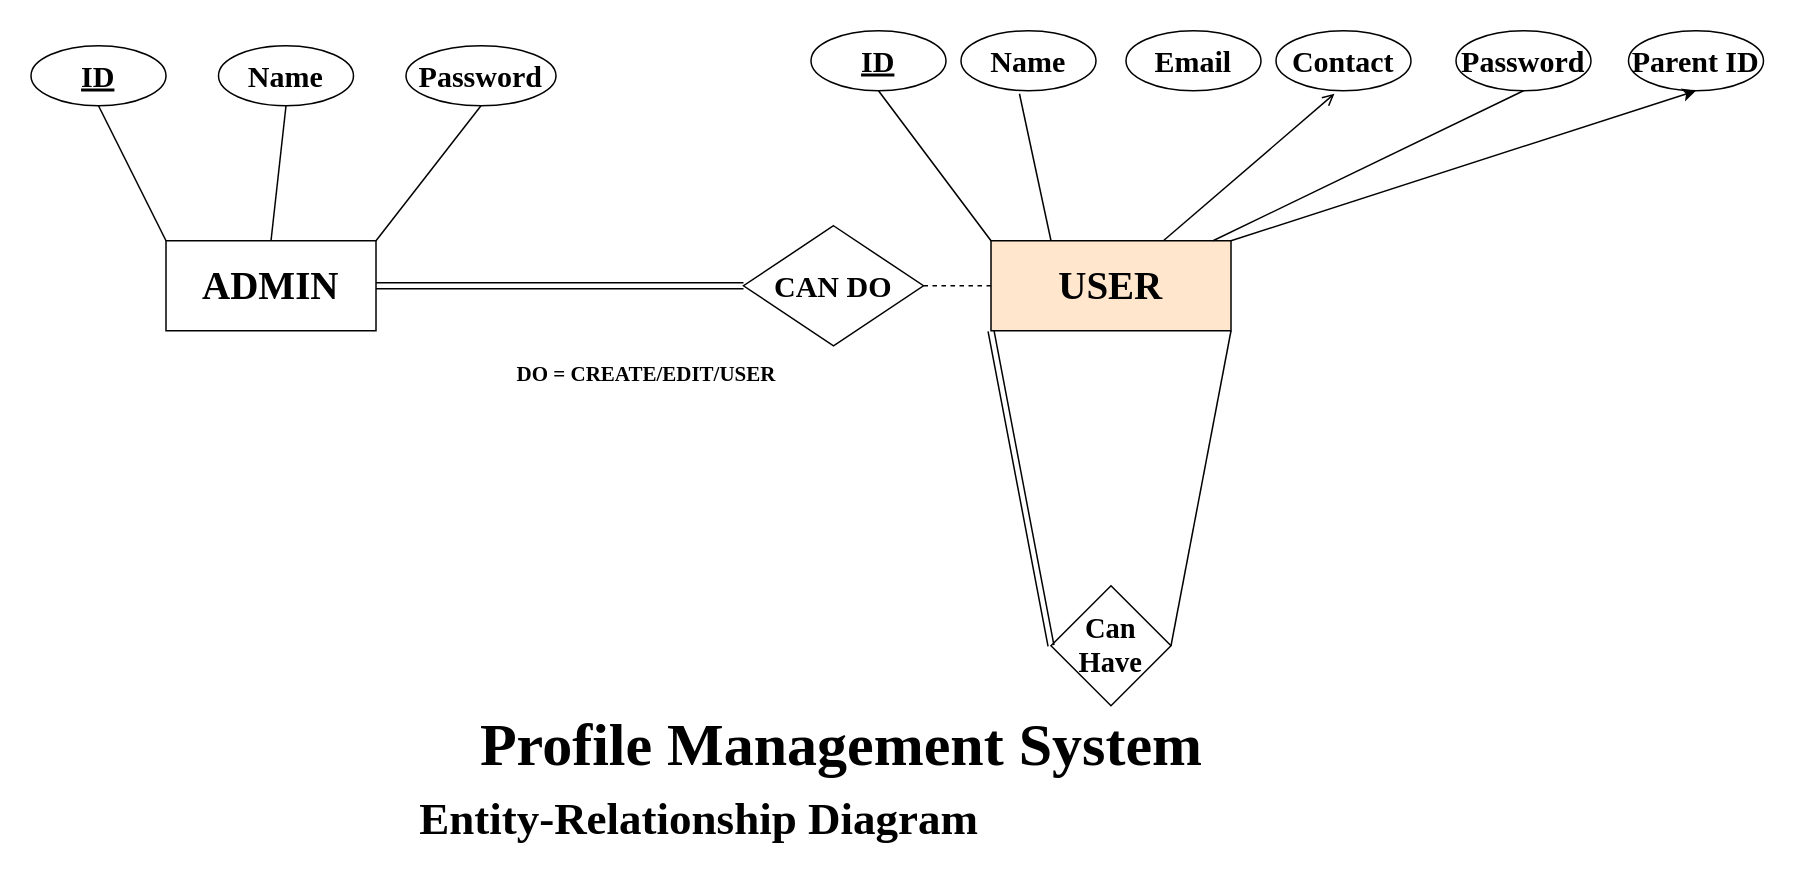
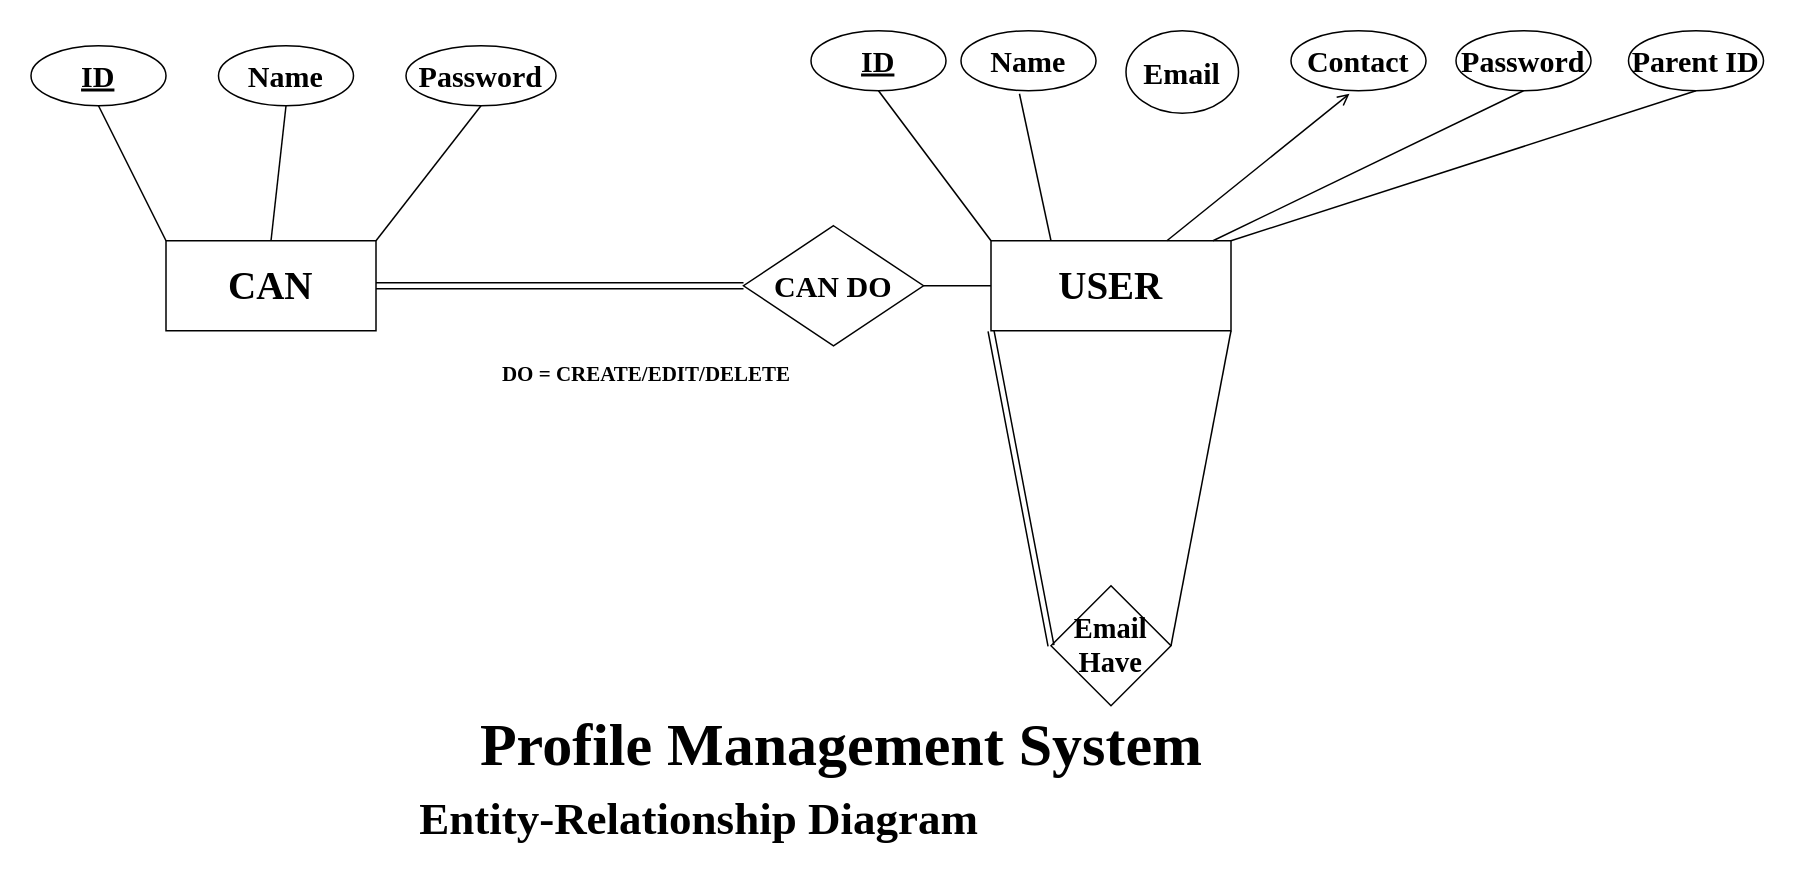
(1193, 61) -> (1182, 72)
(1343, 61) -> (1358, 61)
(1685, 94) -> (1689, 93)
(271, 286) -> (271, 286)
(956, 286) -> (956, 286)
(1111, 286) -> (1111, 286)
(647, 376) -> (647, 376)
(1111, 646) -> (1111, 646)
